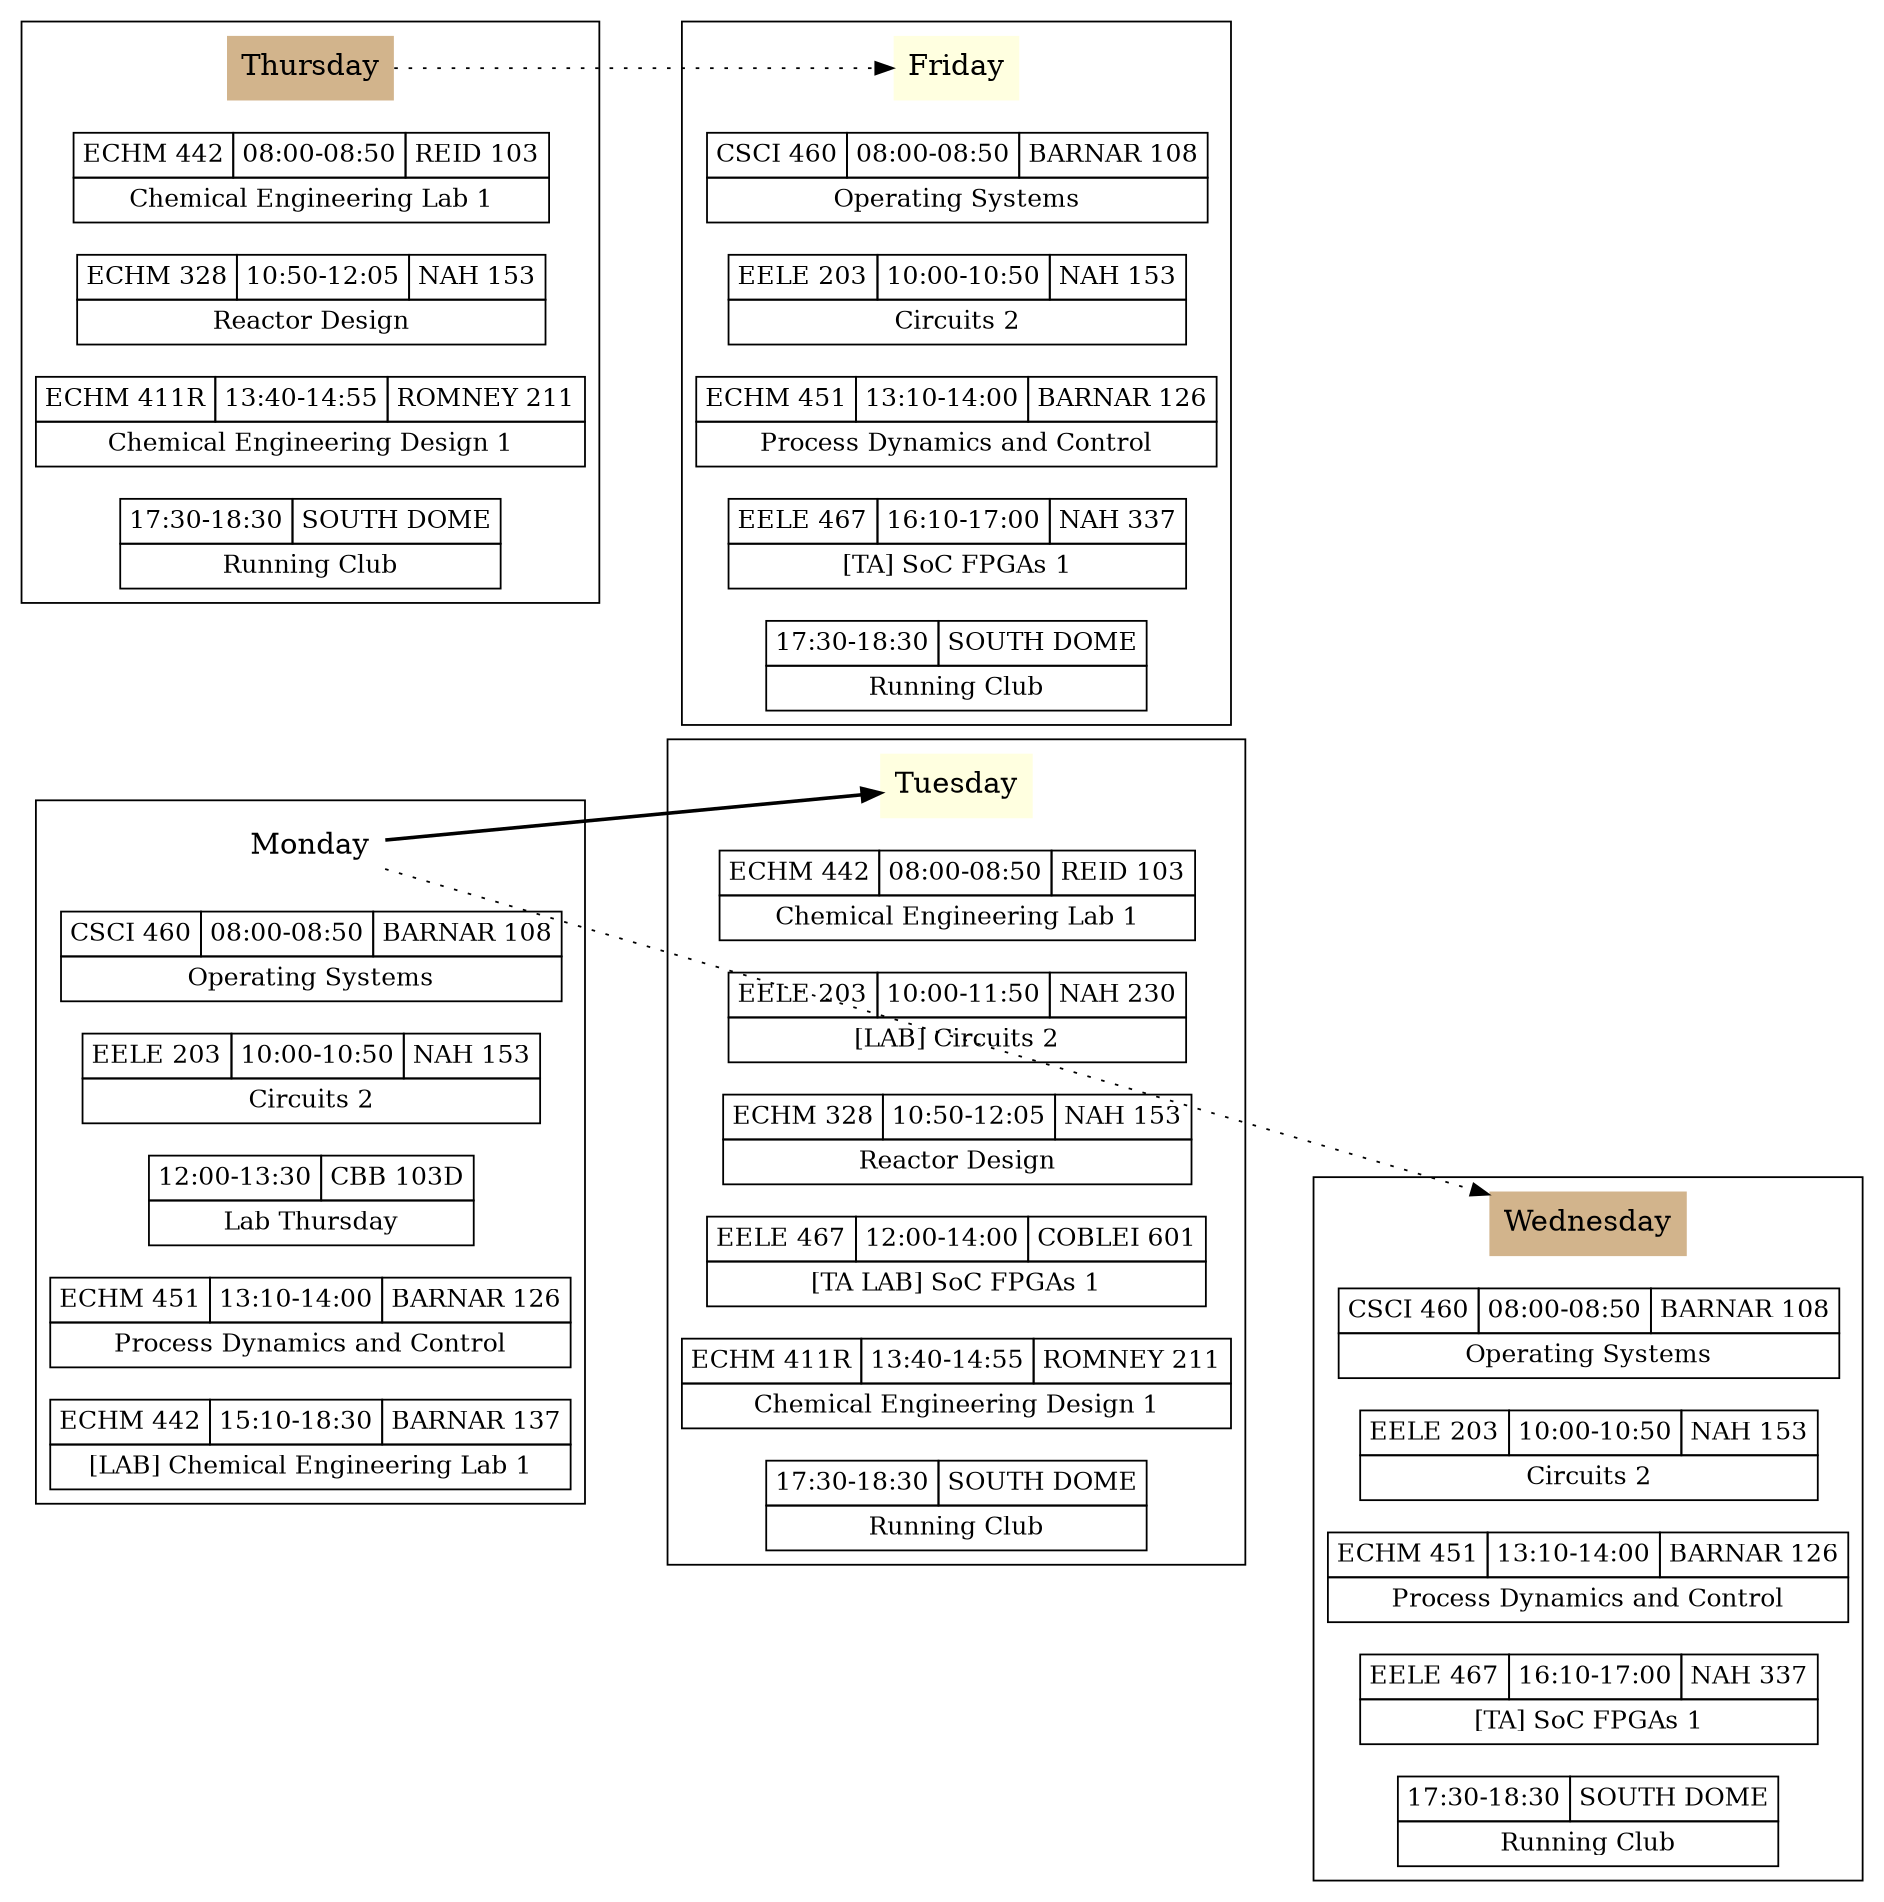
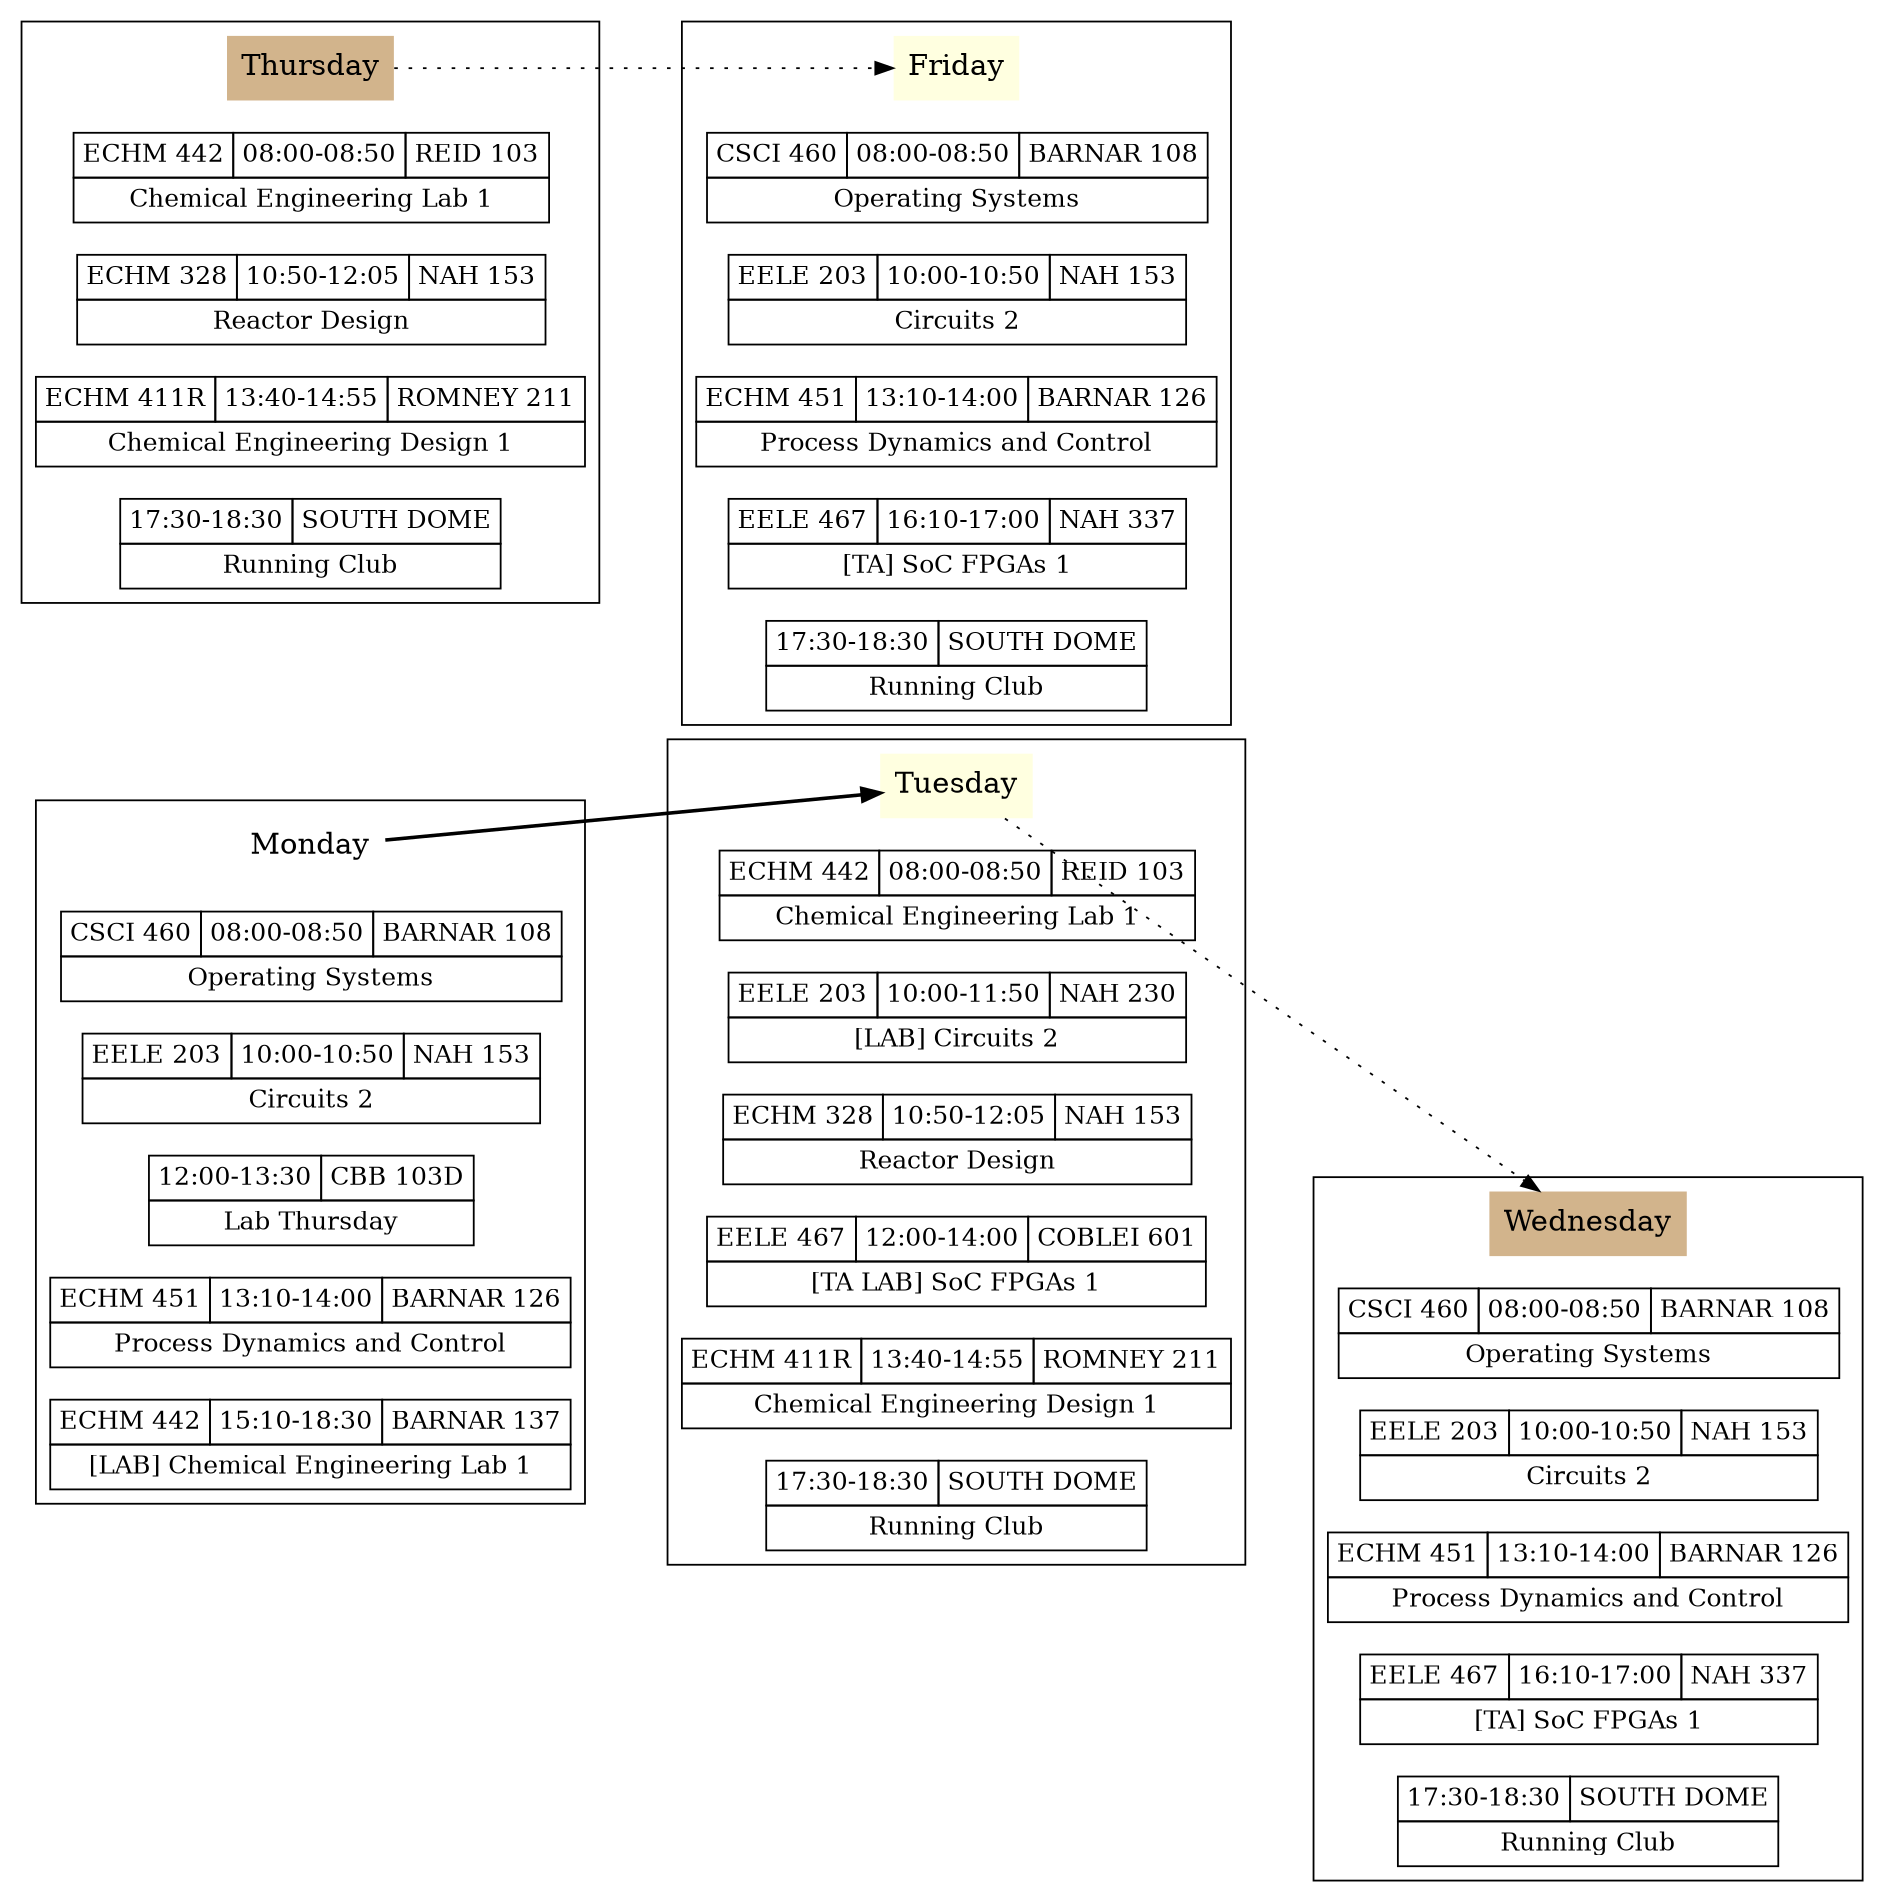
(928, 1029) -> (1264, 999)
